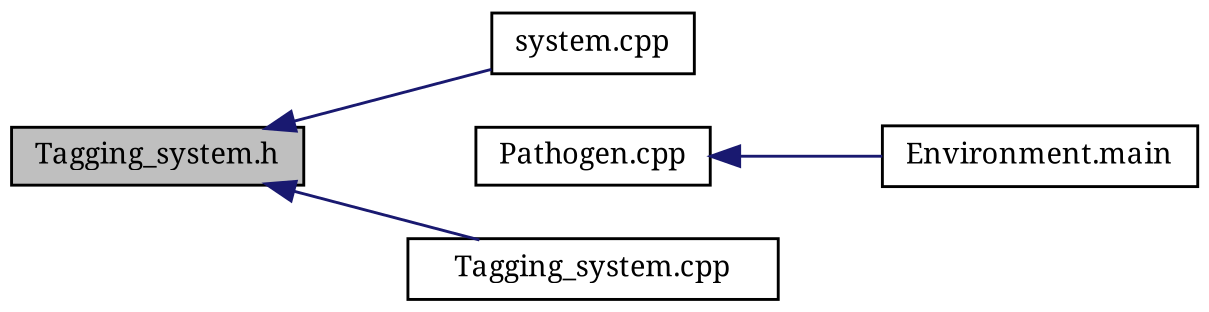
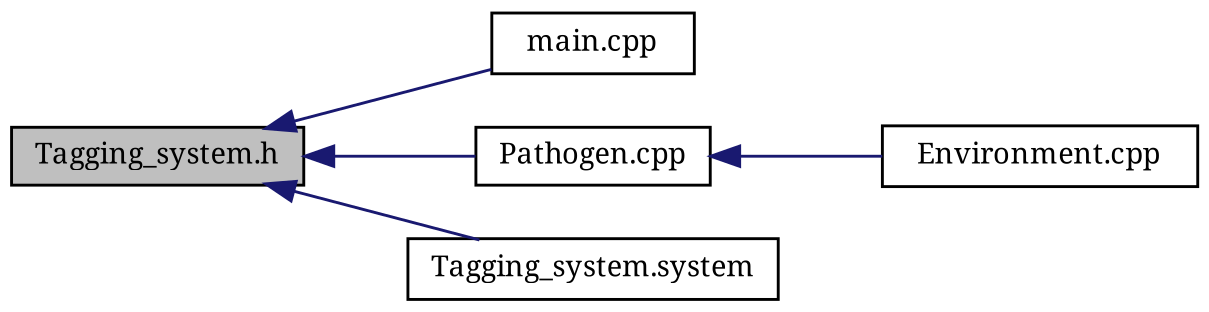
(593, 43) -> (593, 43)
none -> (405, 156)
(1040, 156) -> (1040, 156)
(593, 269) -> (593, 269)
